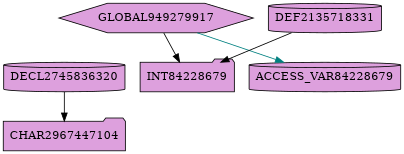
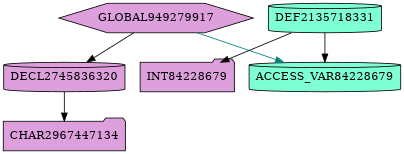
(325, 18) -> (325, 18)
(170, 44) -> (114, 45)
none -> (325, 44)
(325, 77) -> (325, 77)
(64, 136) -> (64, 136)
